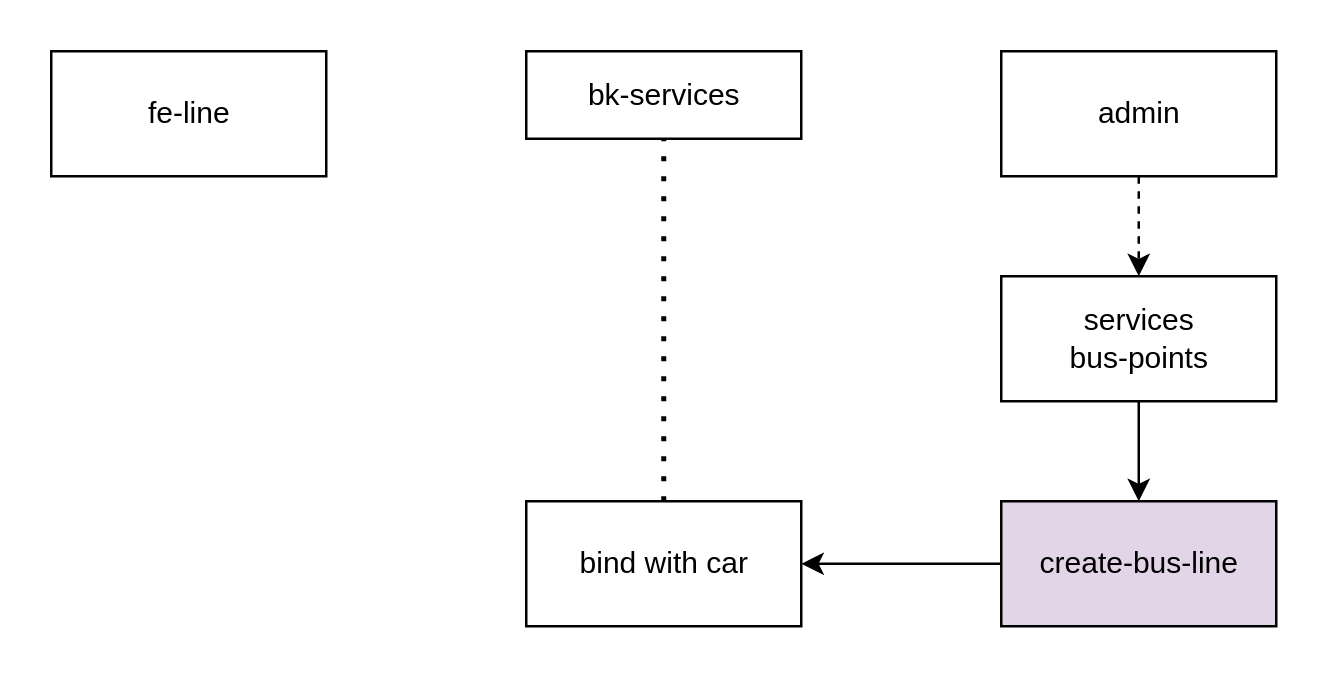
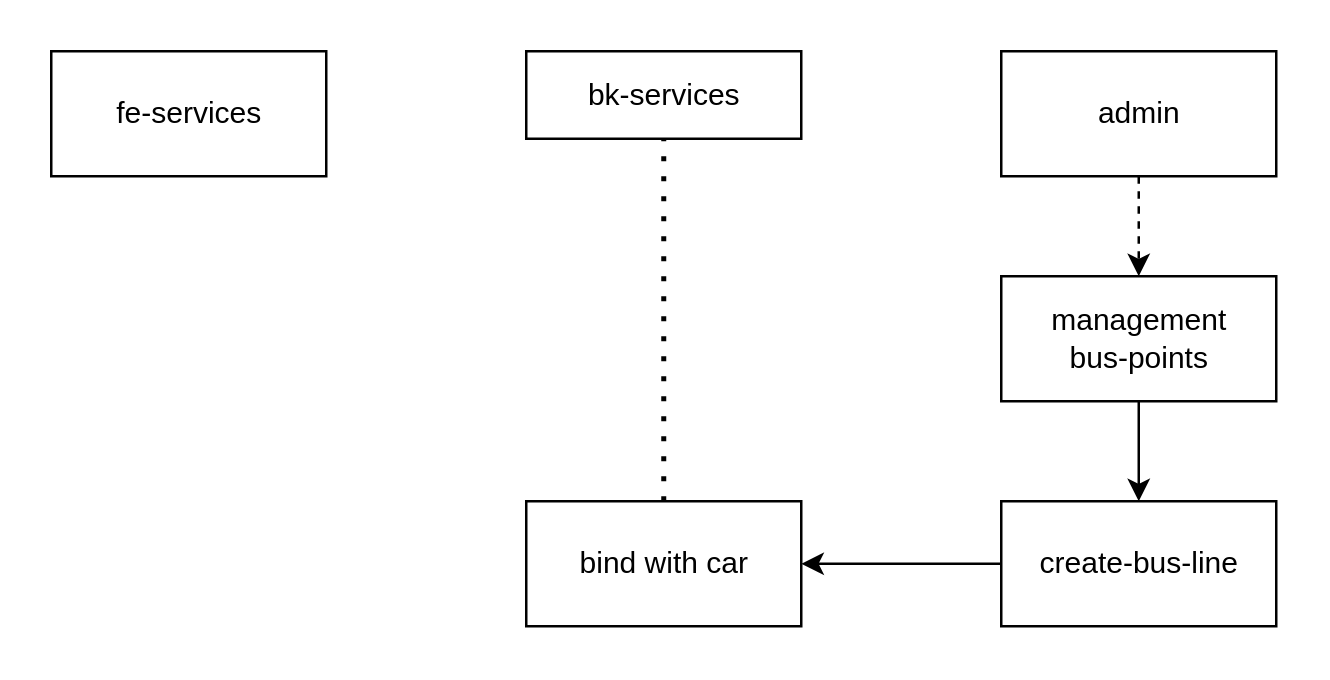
(190, 114) -> (190, 114)
(1140, 339) -> (1140, 339)
(1139, 564) -> (1139, 564)
